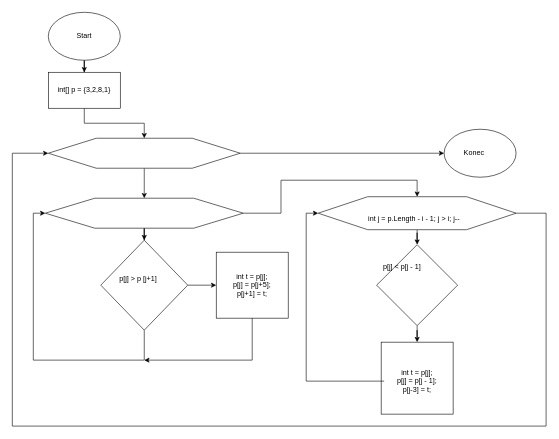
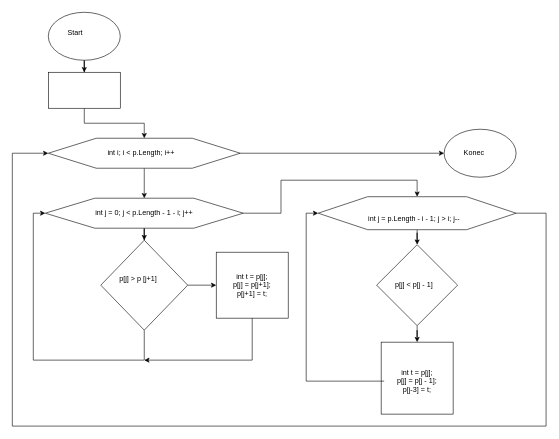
(84, 36) -> (75, 33)
(84, 90) -> none
none -> (141, 153)
none -> (144, 213)
(402, 267) -> (414, 285)
(252, 285) -> (252, 285)
